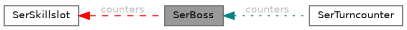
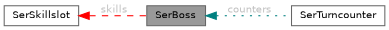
(122, 10) -> (113, 10)
